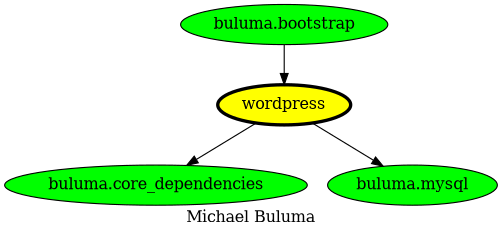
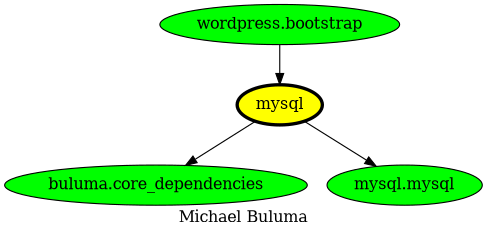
(284, 25) -> (280, 25)
(284, 105) -> (280, 105)
(412, 185) -> (405, 185)
